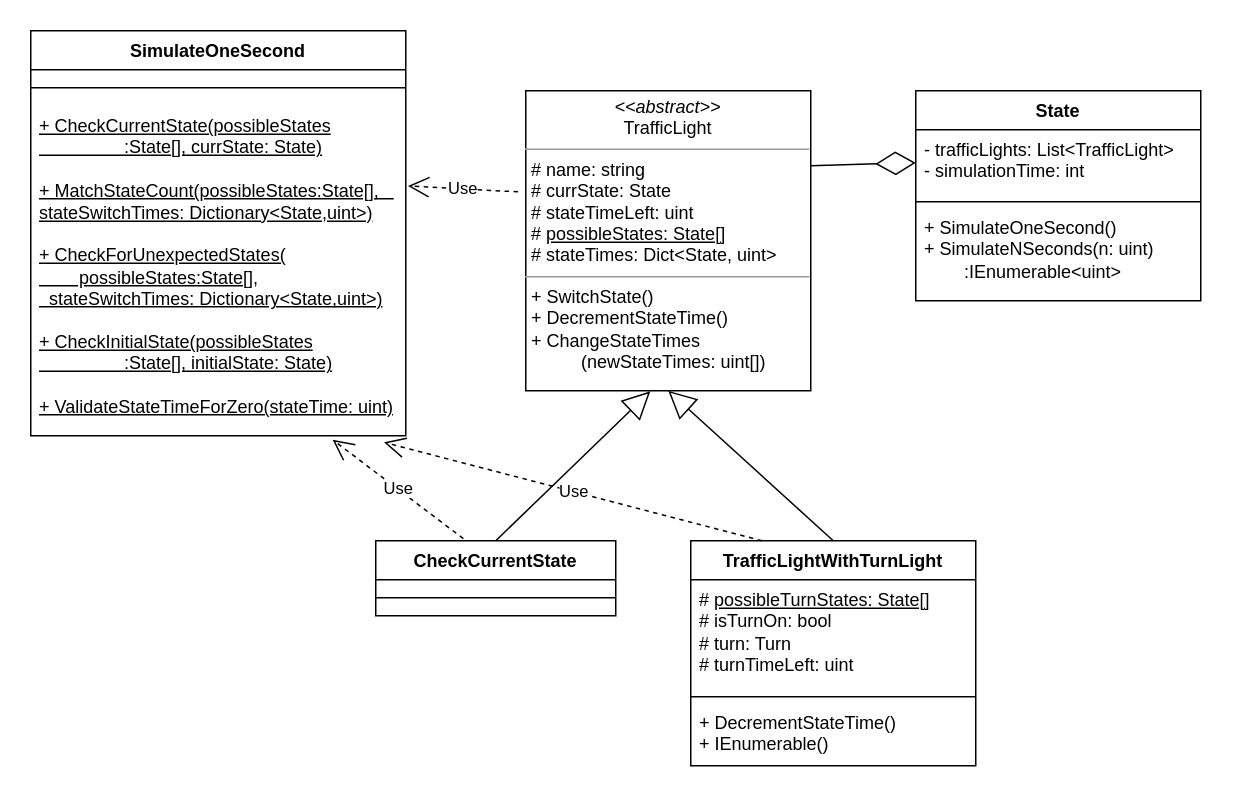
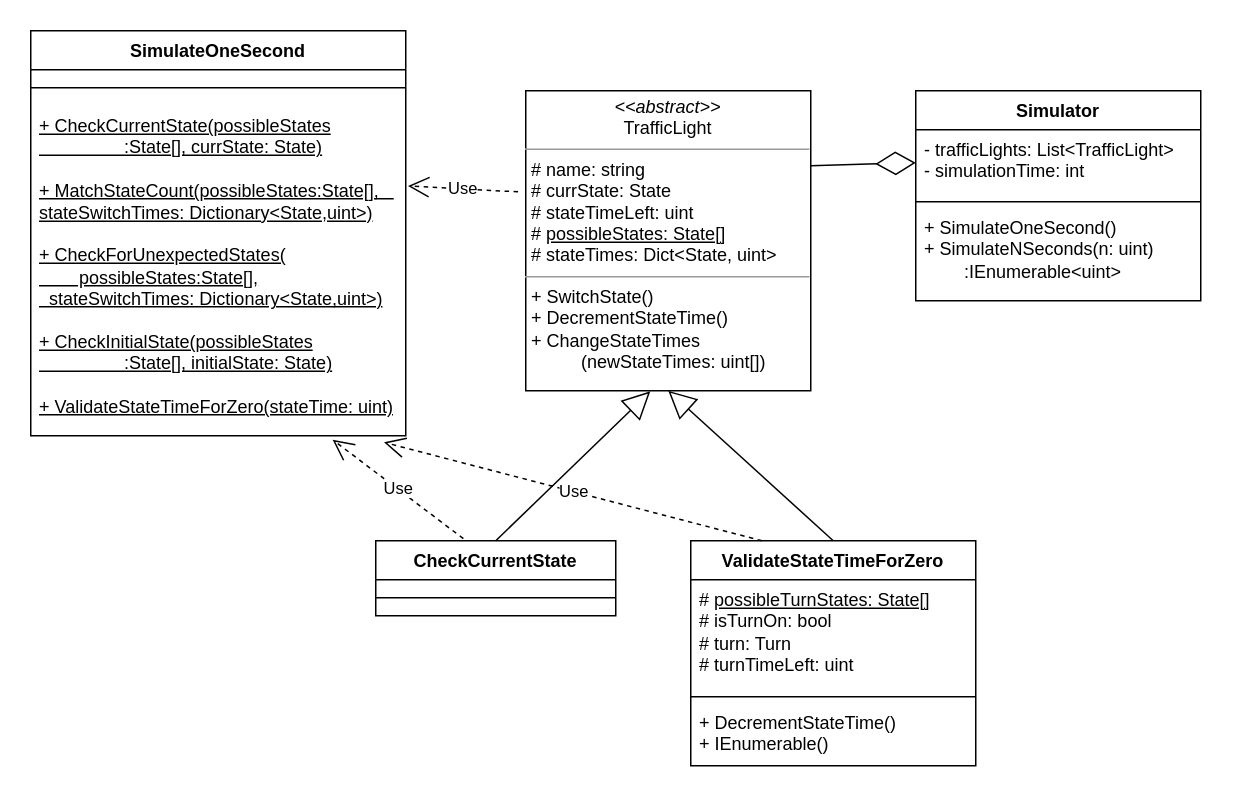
(1058, 112) -> (1058, 112)
(833, 562) -> (833, 562)
